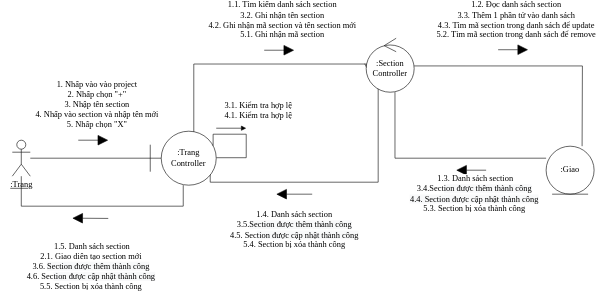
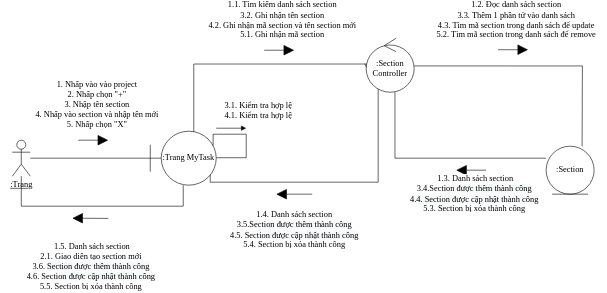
(189, 158) -> (189, 158)
(570, 170) -> (570, 170)
